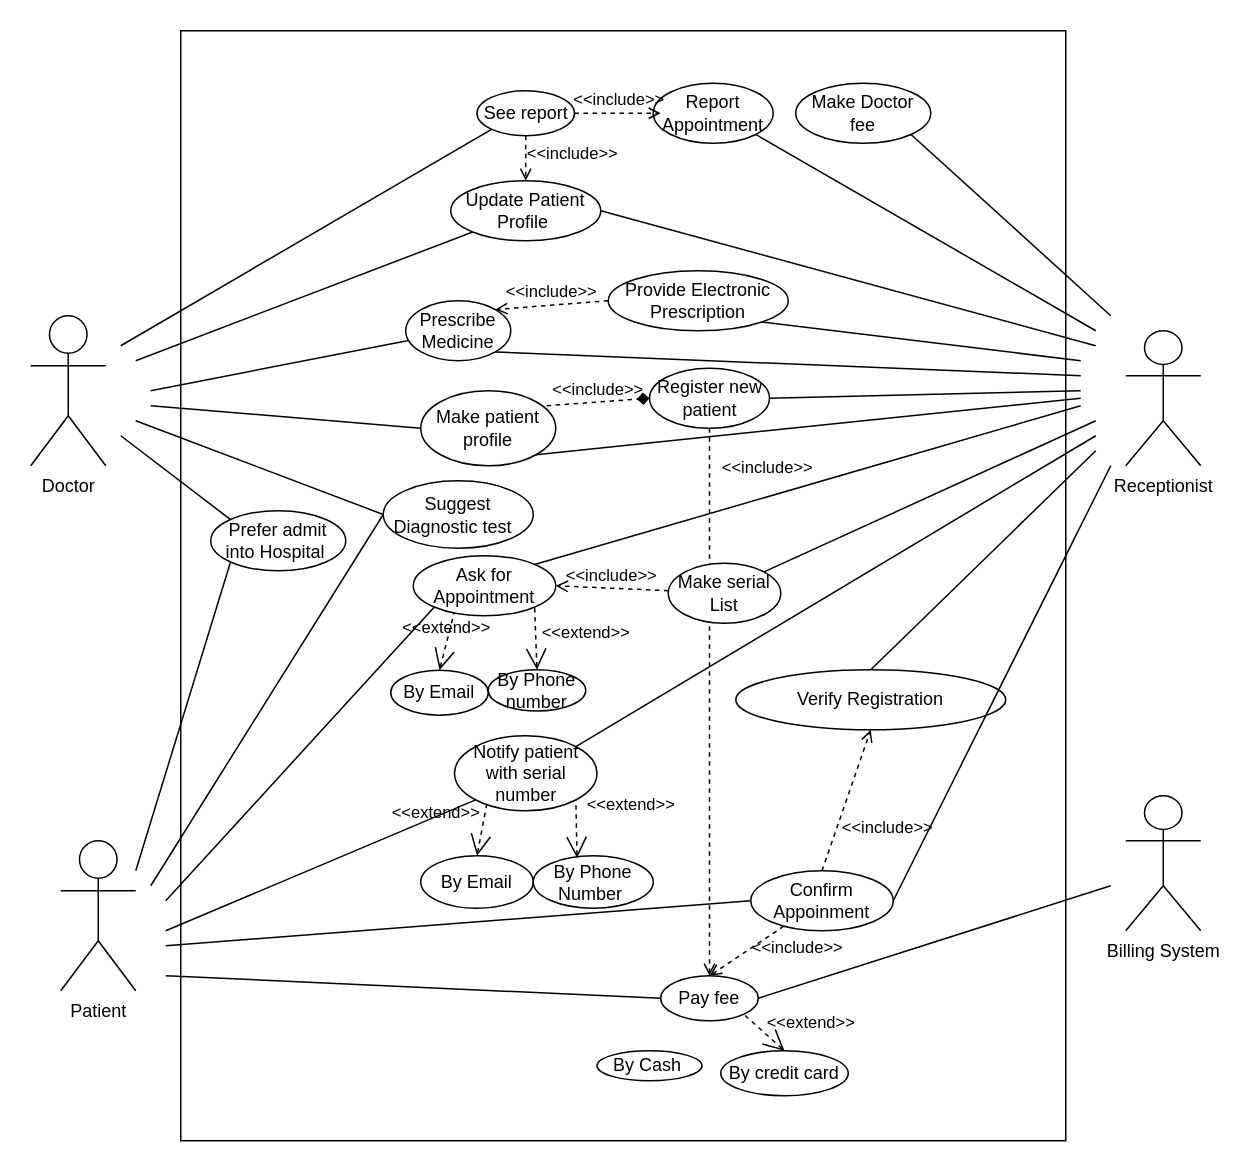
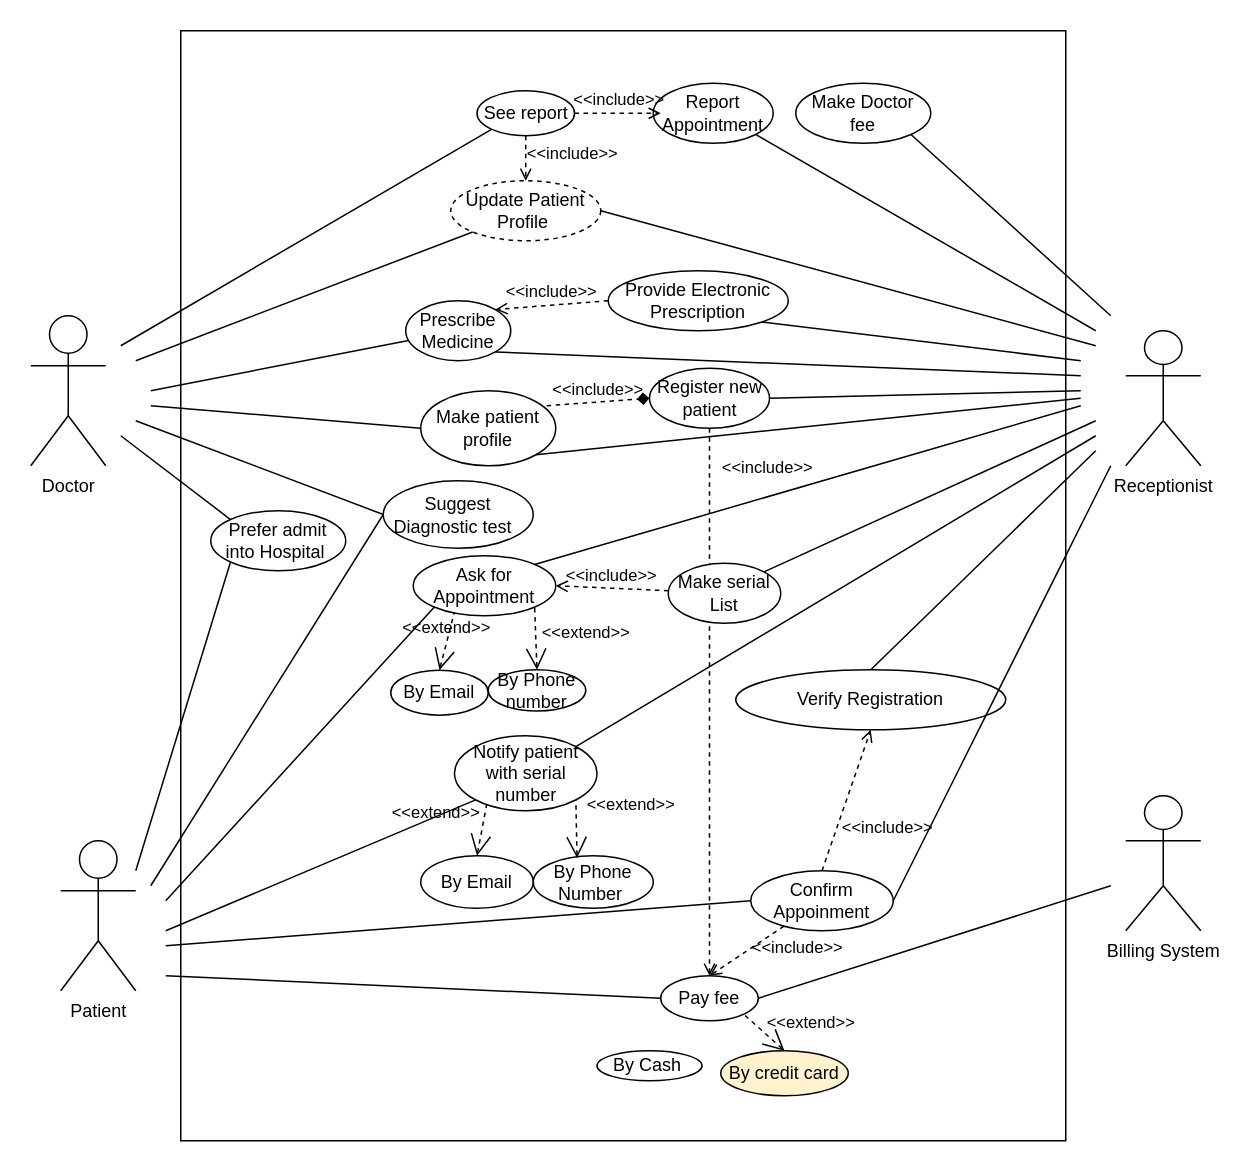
(526, 211) -> (526, 211)
(785, 1073) -> (785, 1073)
